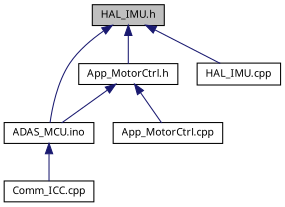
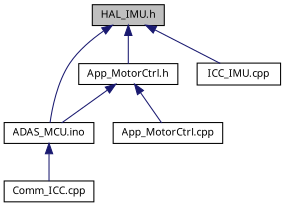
(239, 74) -> (239, 74)
